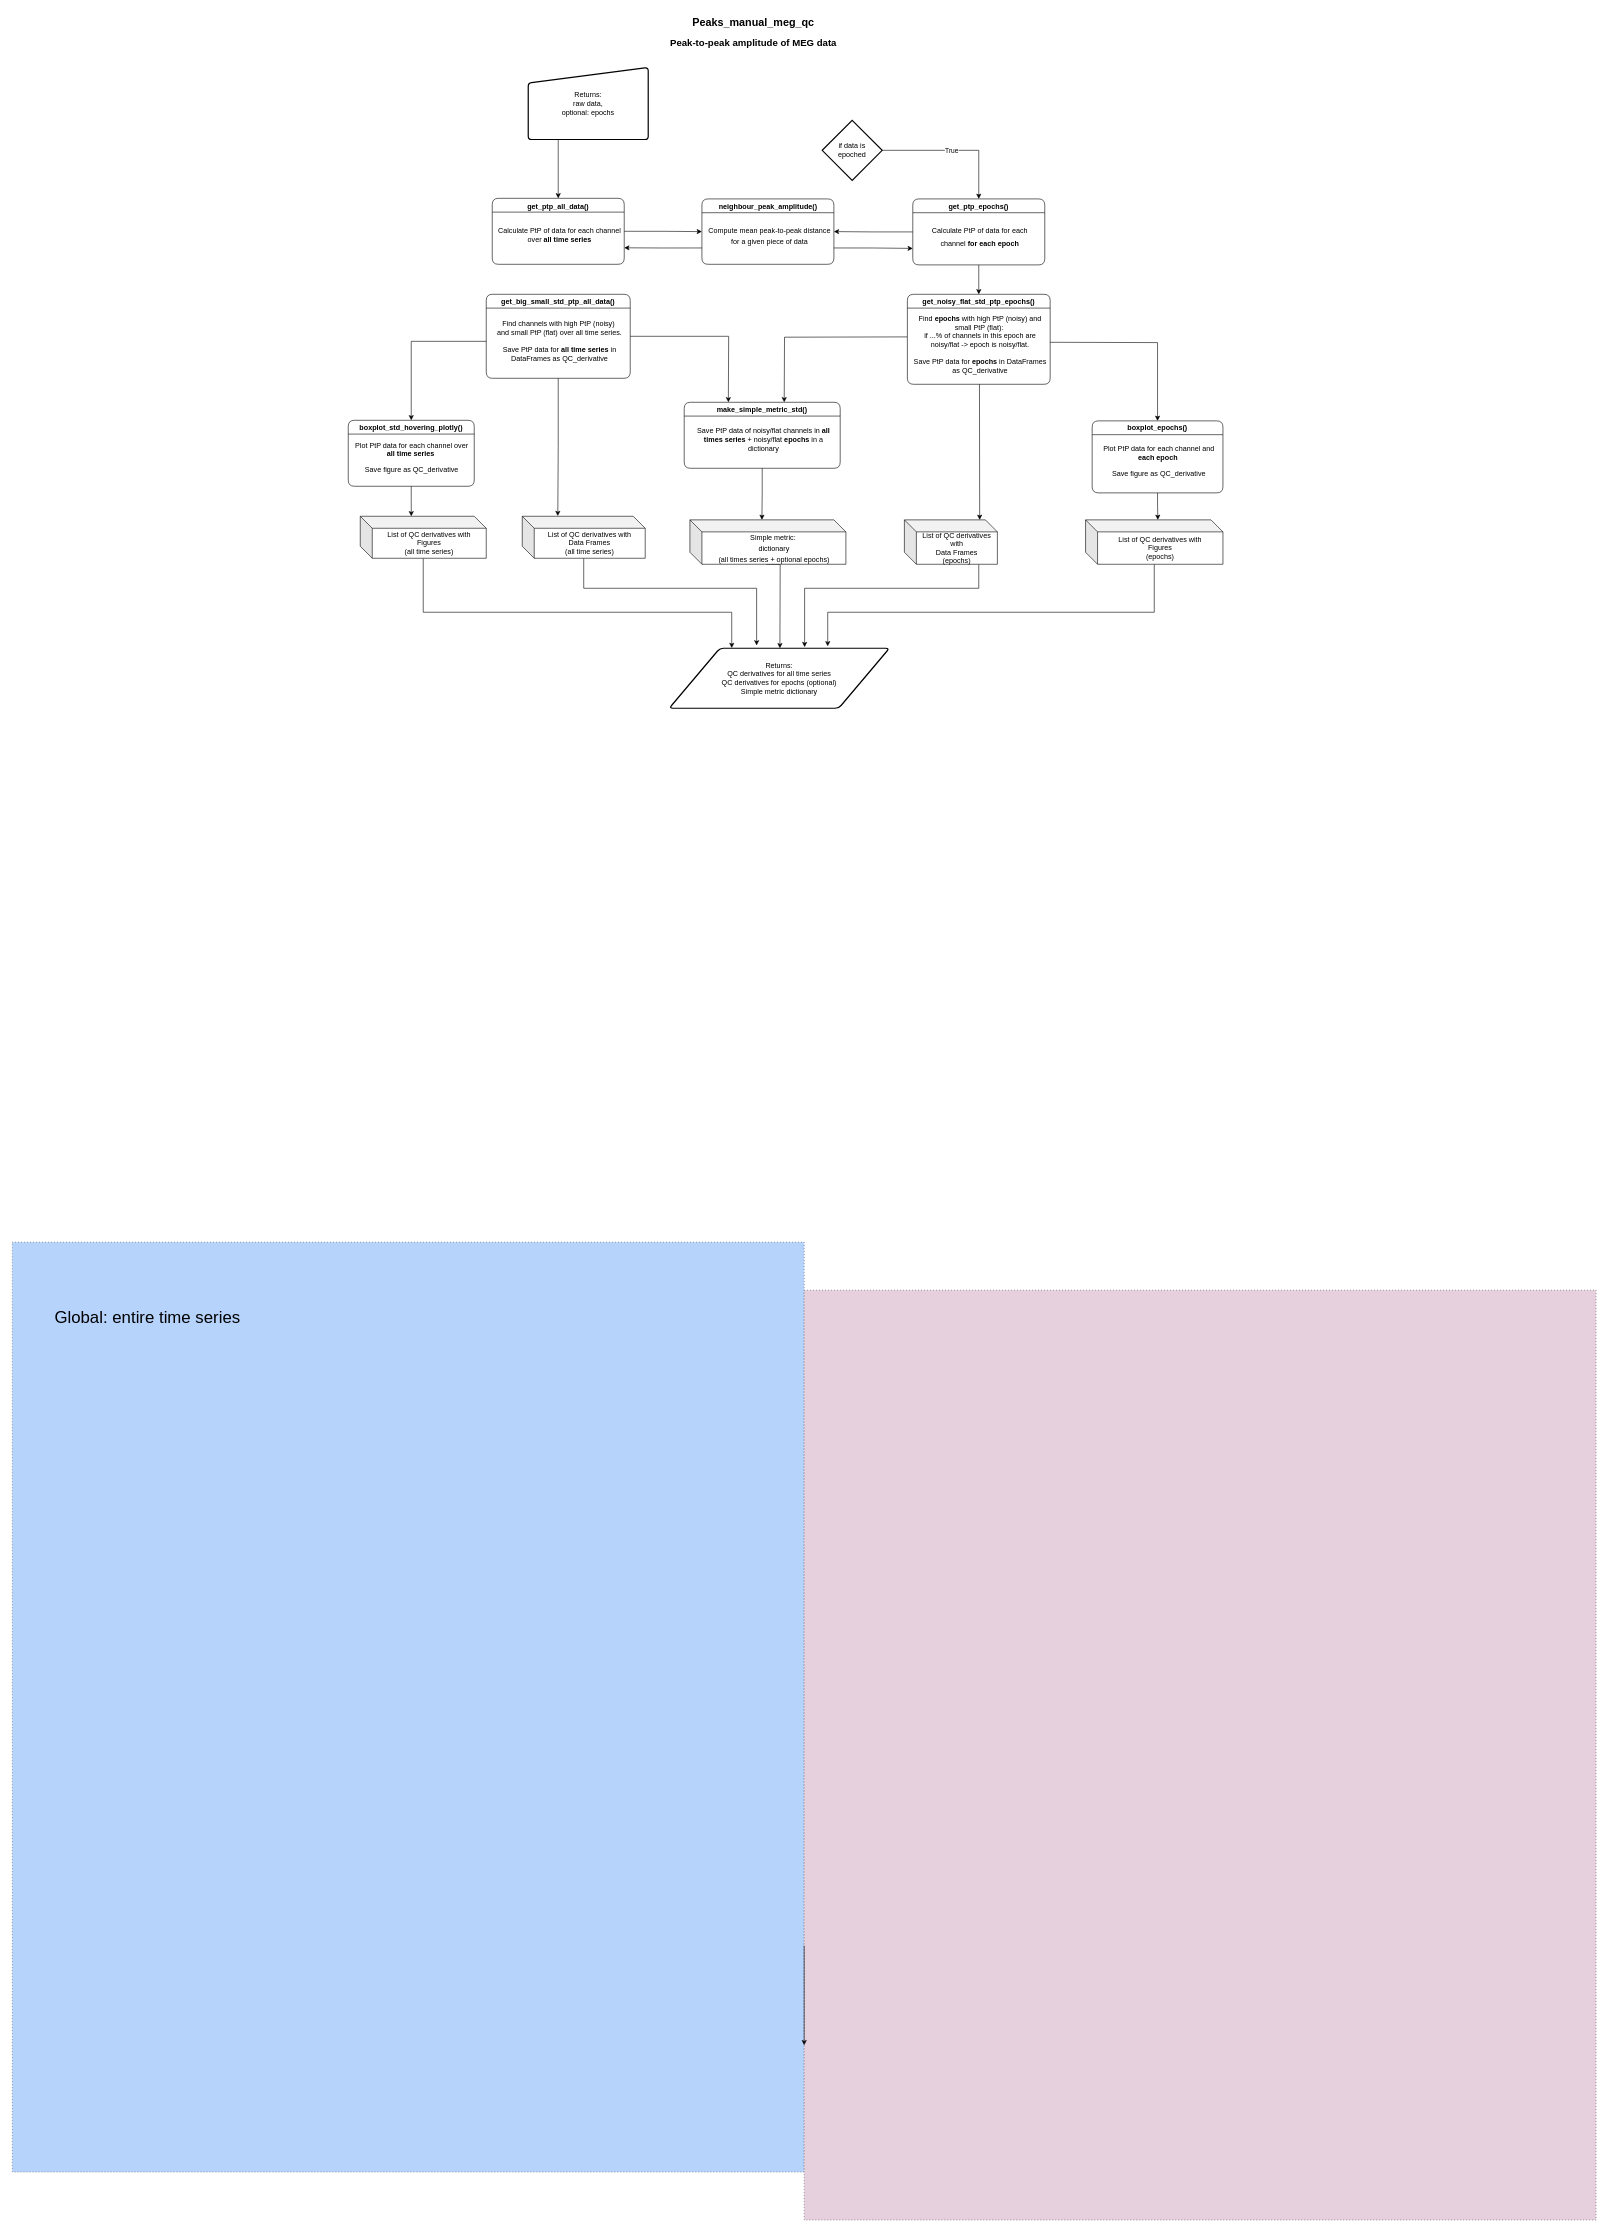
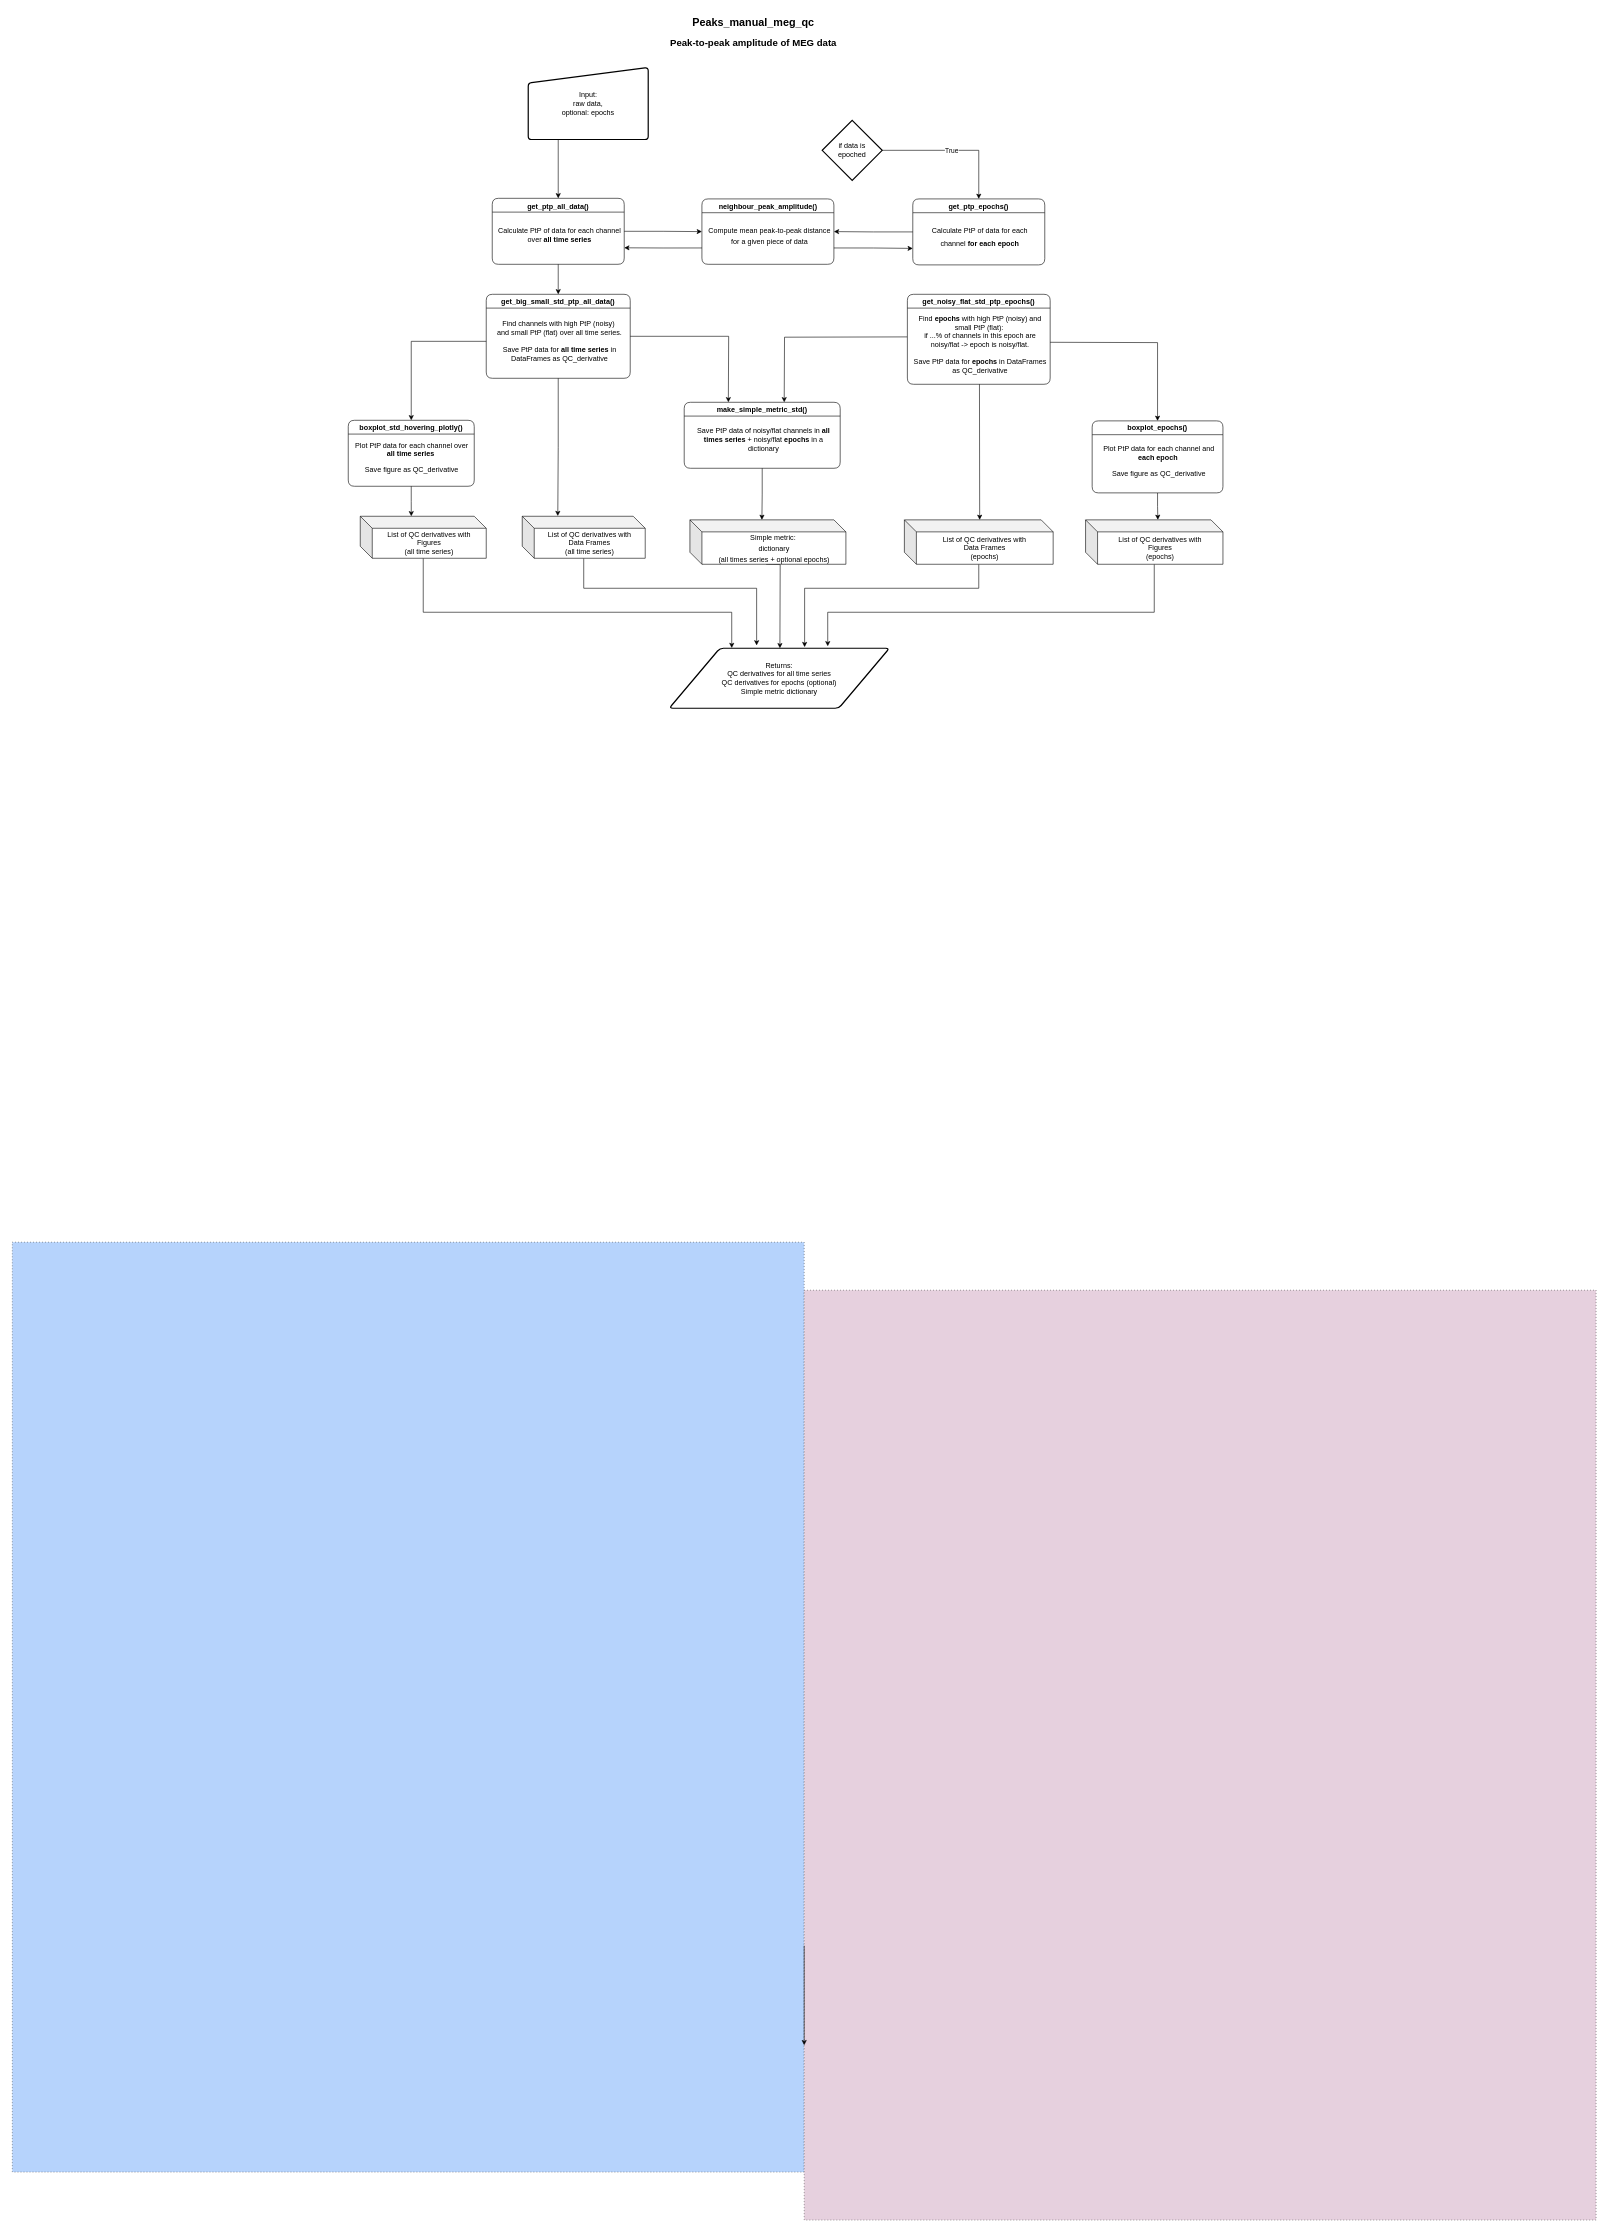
(588, 104) -> (588, 104)
none -> (558, 288)
(979, 288) -> none
(951, 542) -> (979, 542)
(147, 1317) -> none
